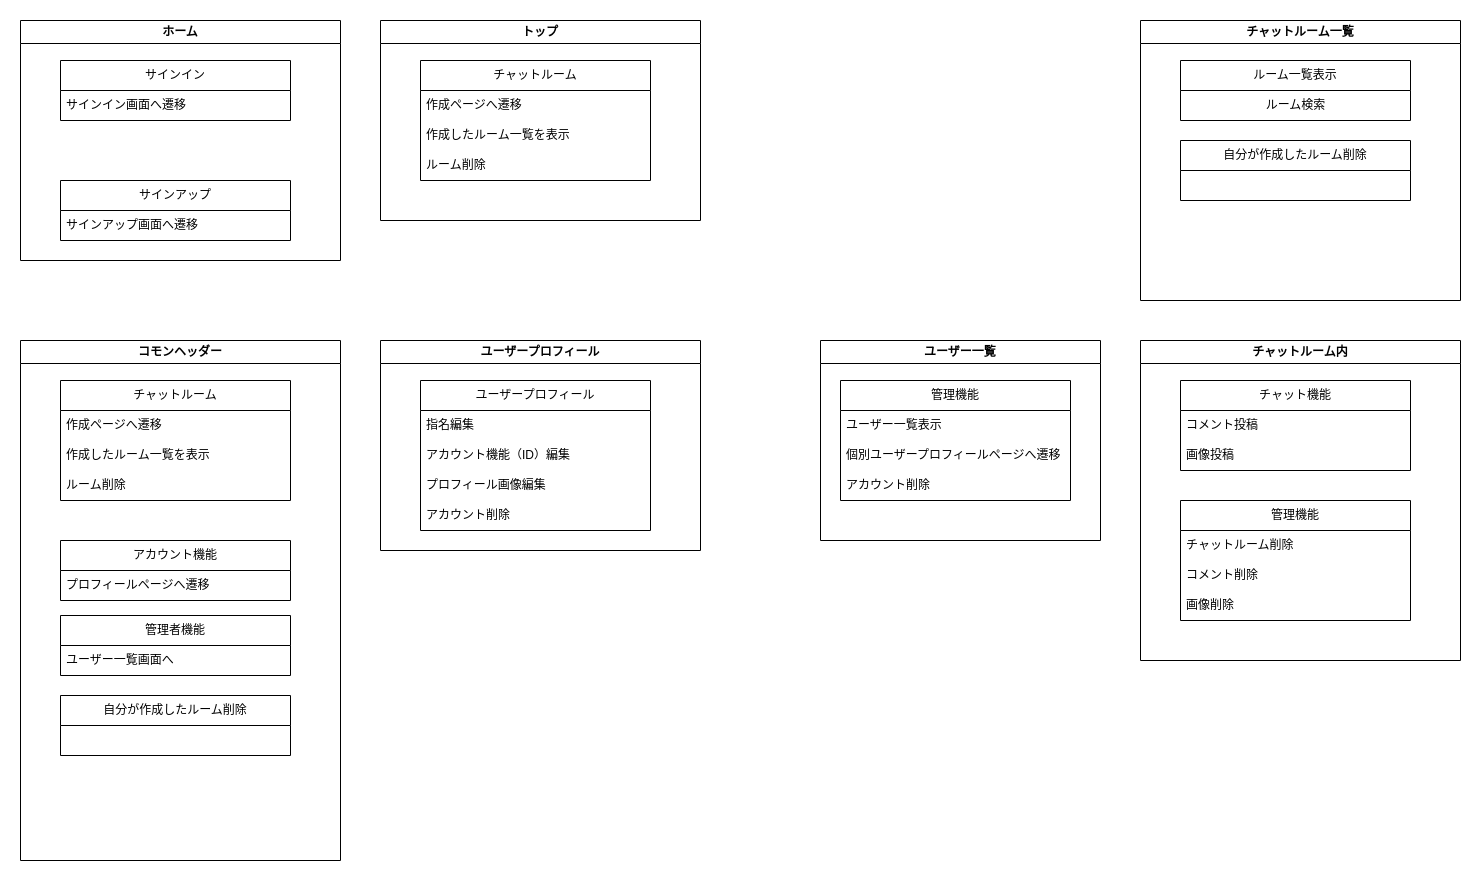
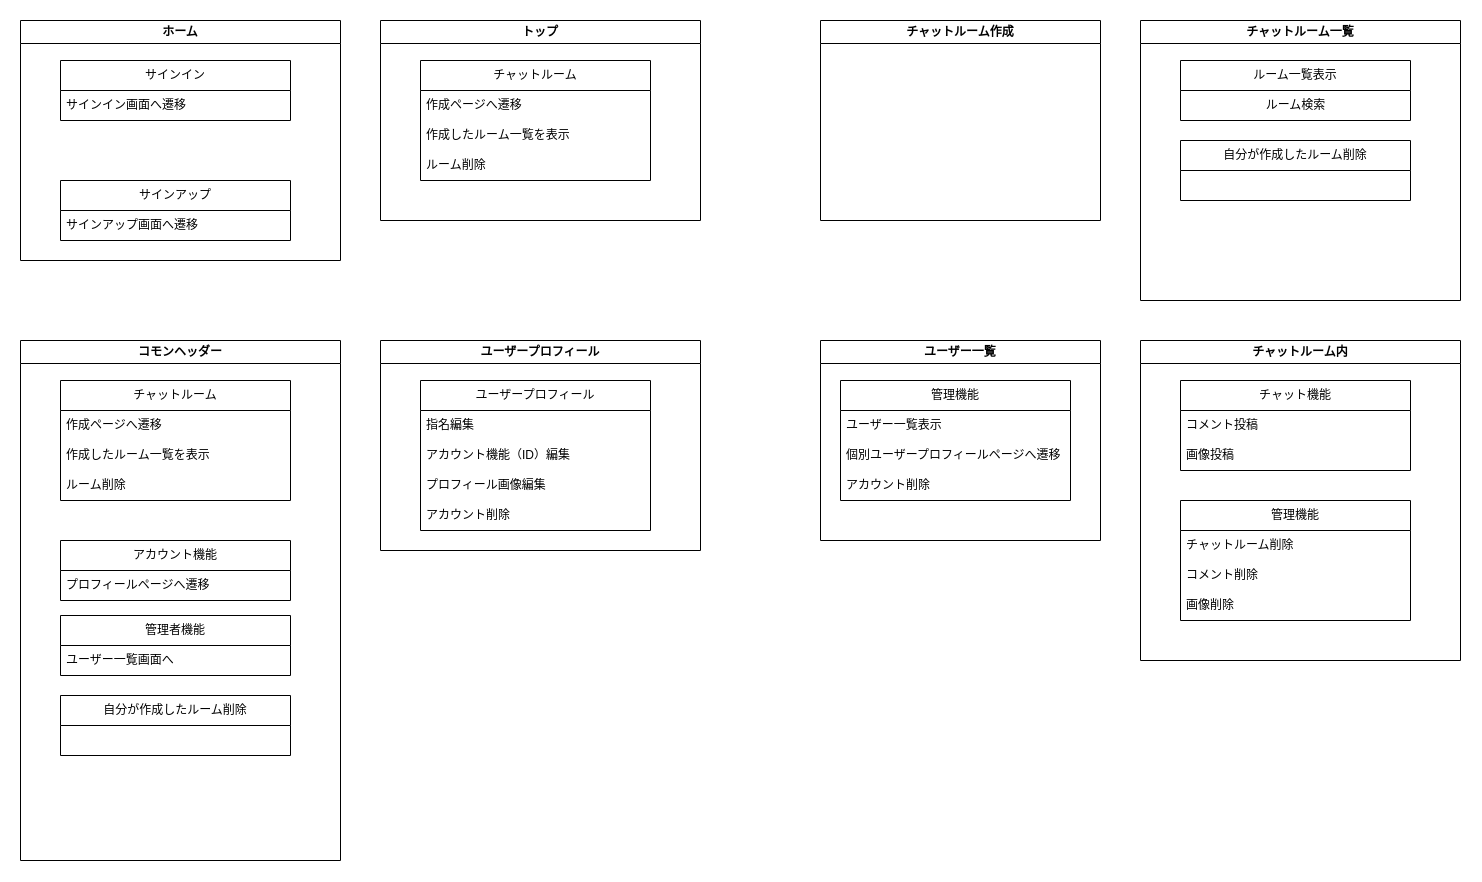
none -> (961, 121)
